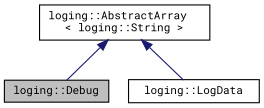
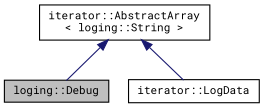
(125, 23) -> (125, 23)
(194, 91) -> (194, 91)
